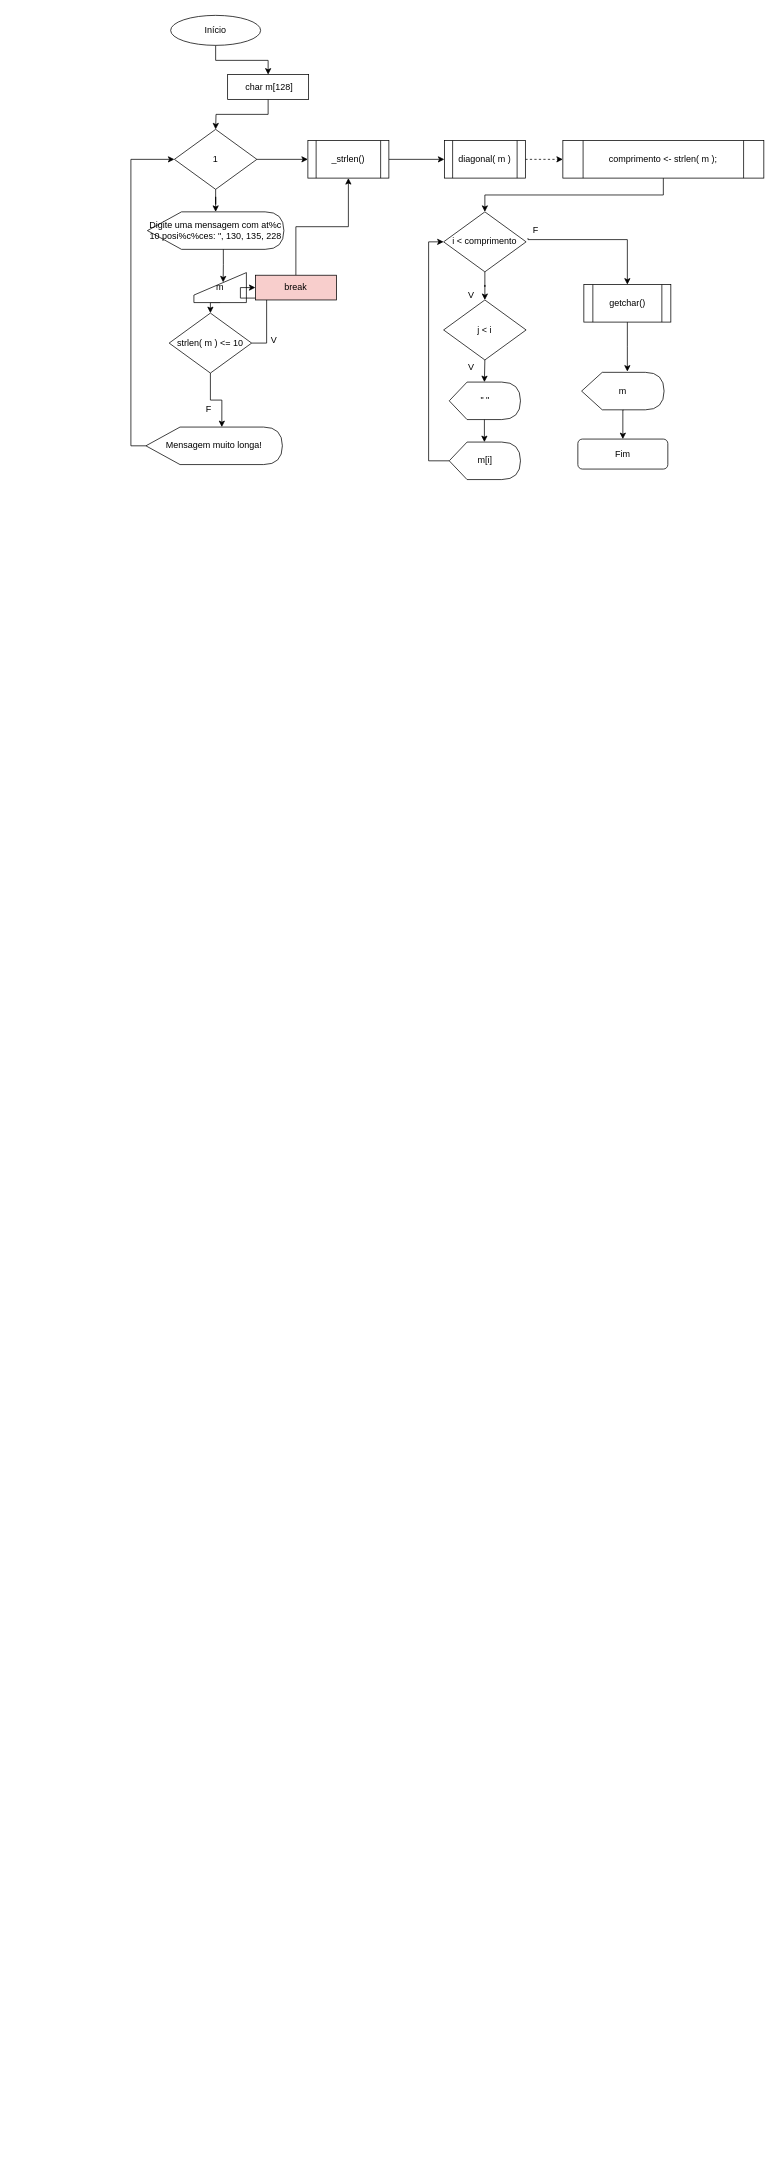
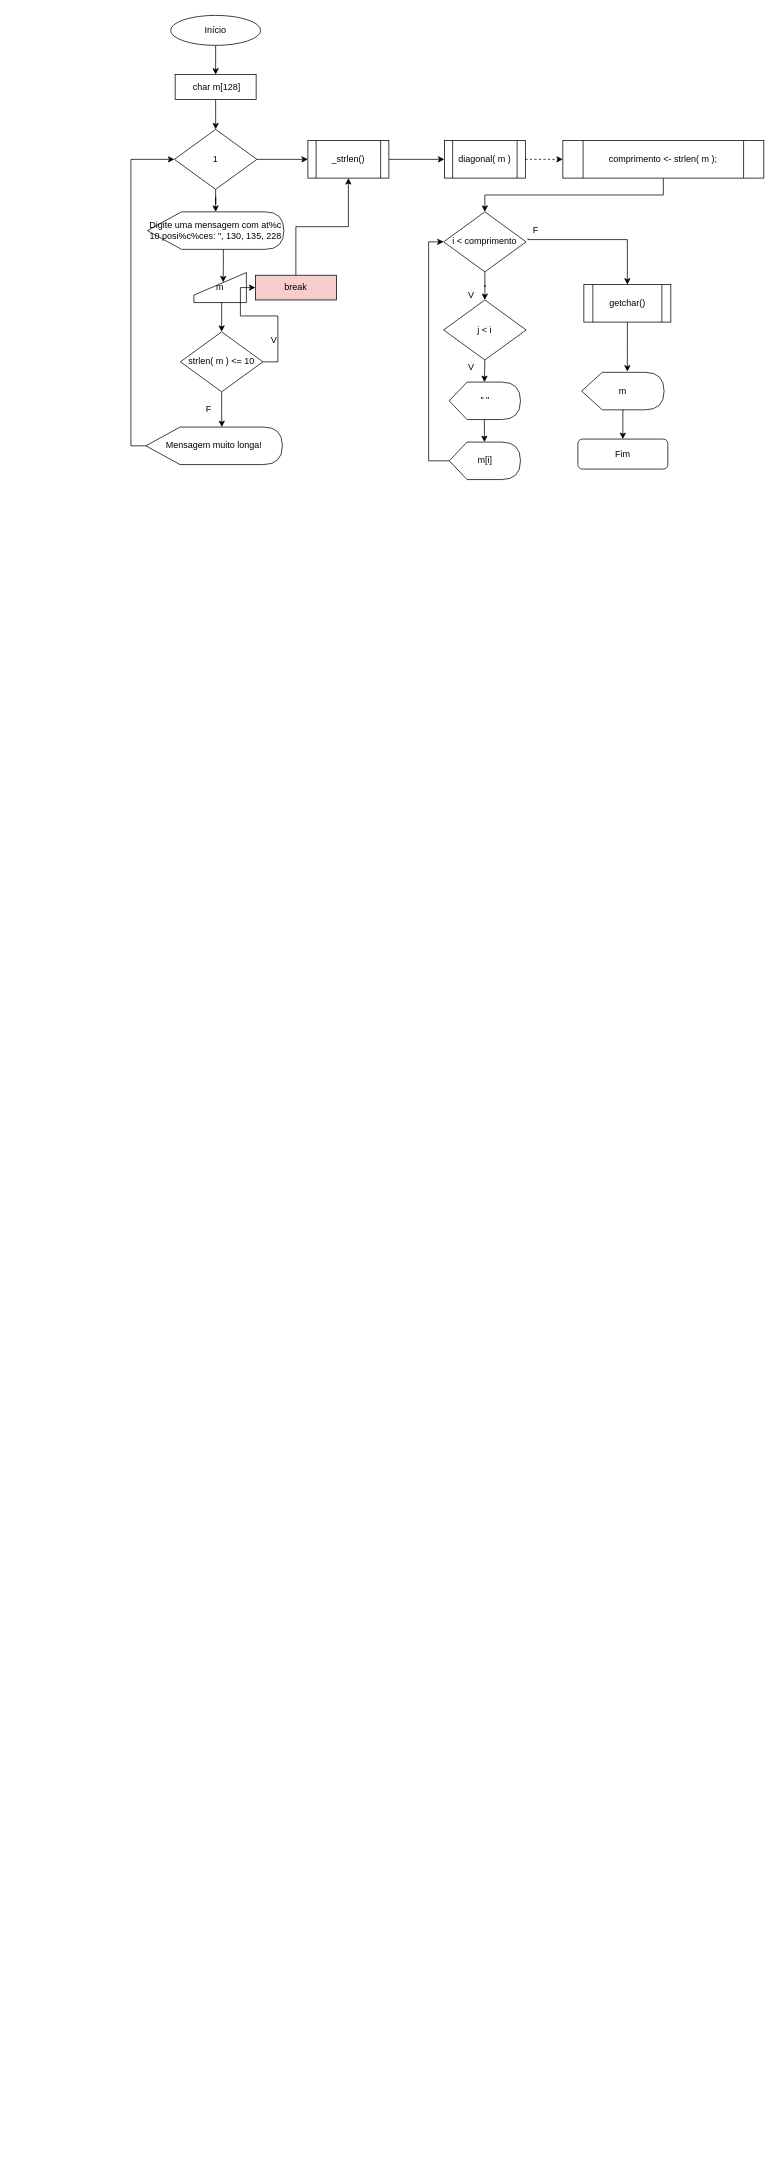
(268, 87) -> (216, 87)
(210, 343) -> (222, 362)
